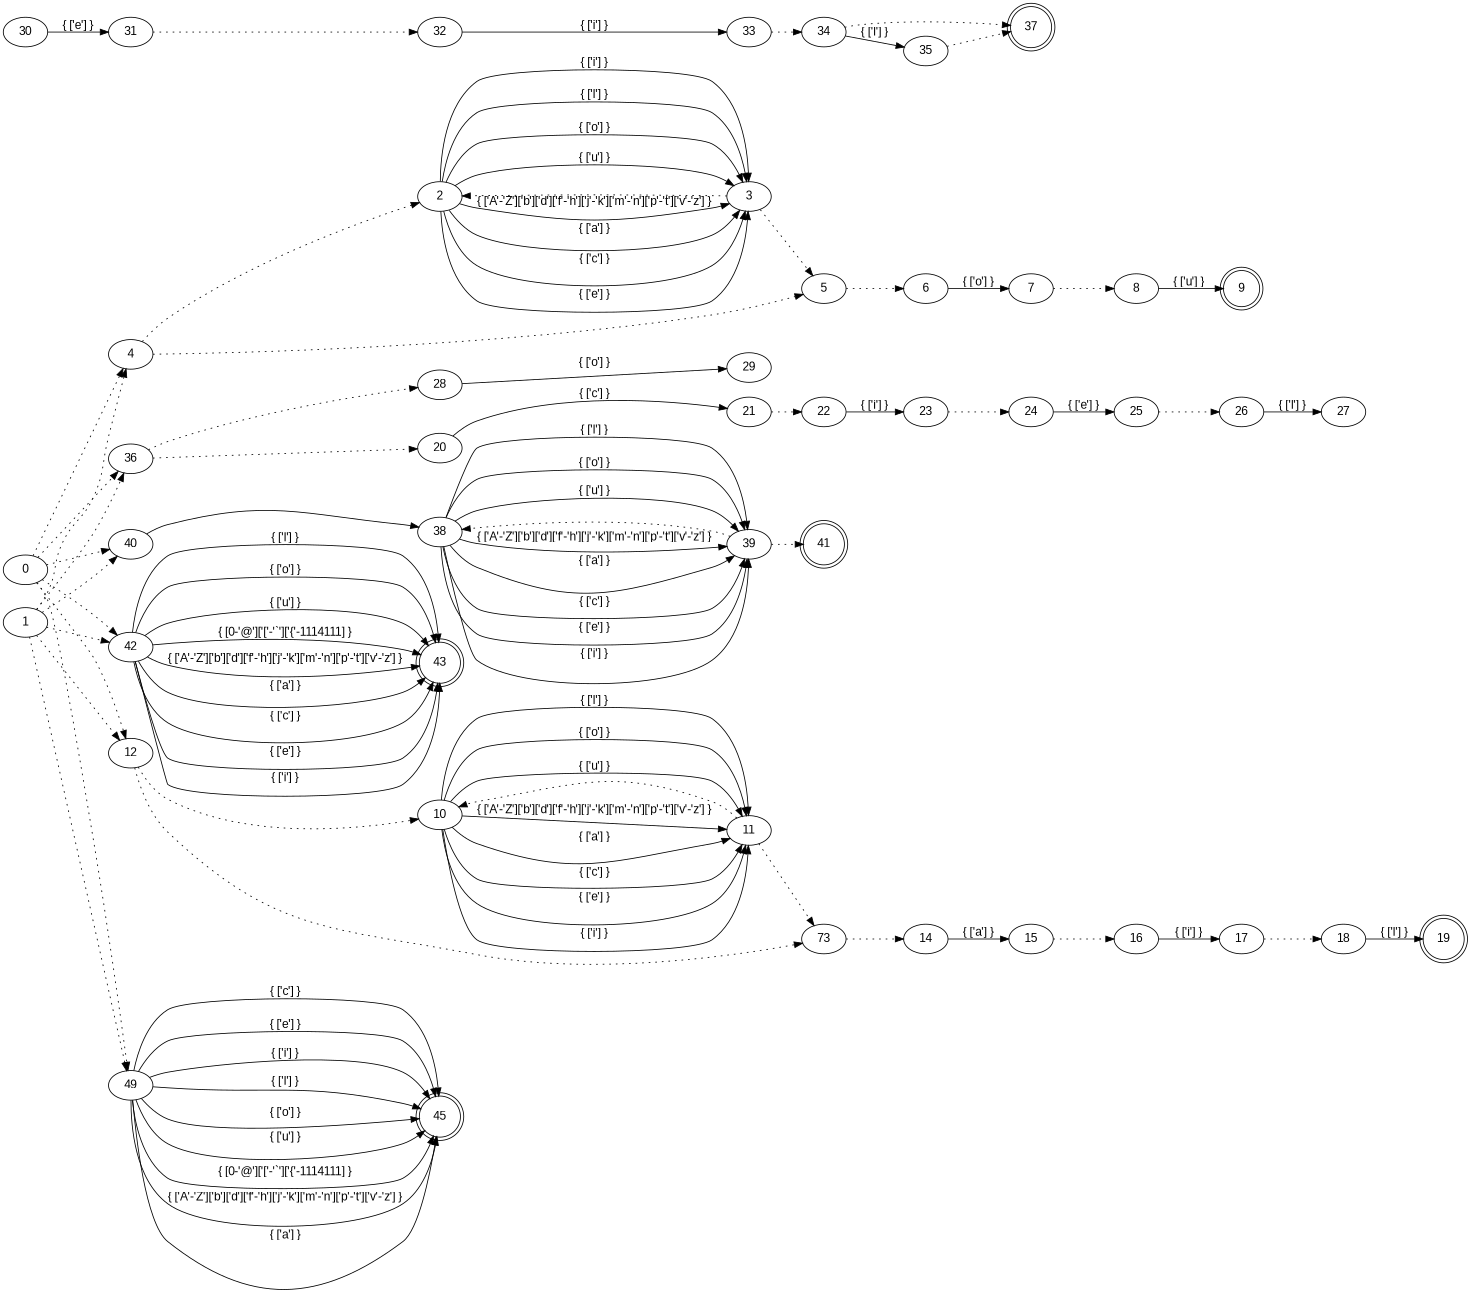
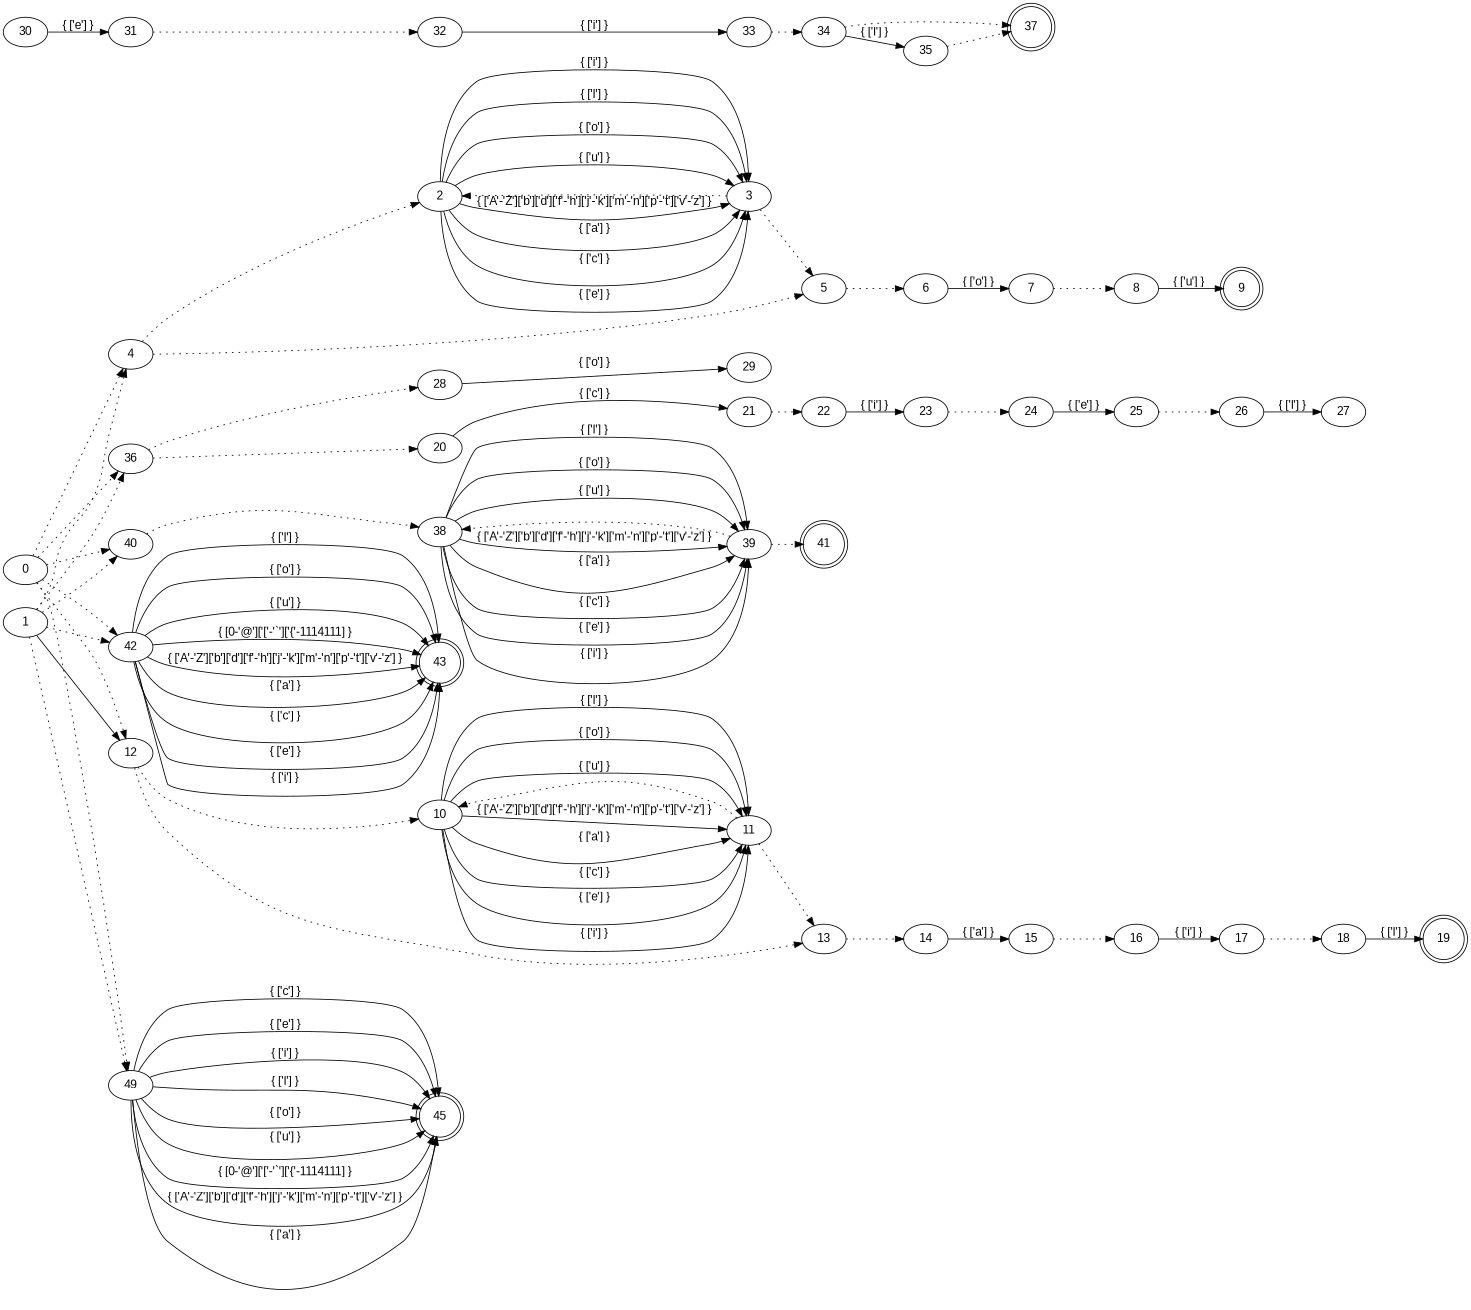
(277, 511) -> (277, 511)
(75, 684) -> (75, 684)
(824, 939) -> (824, 939)
